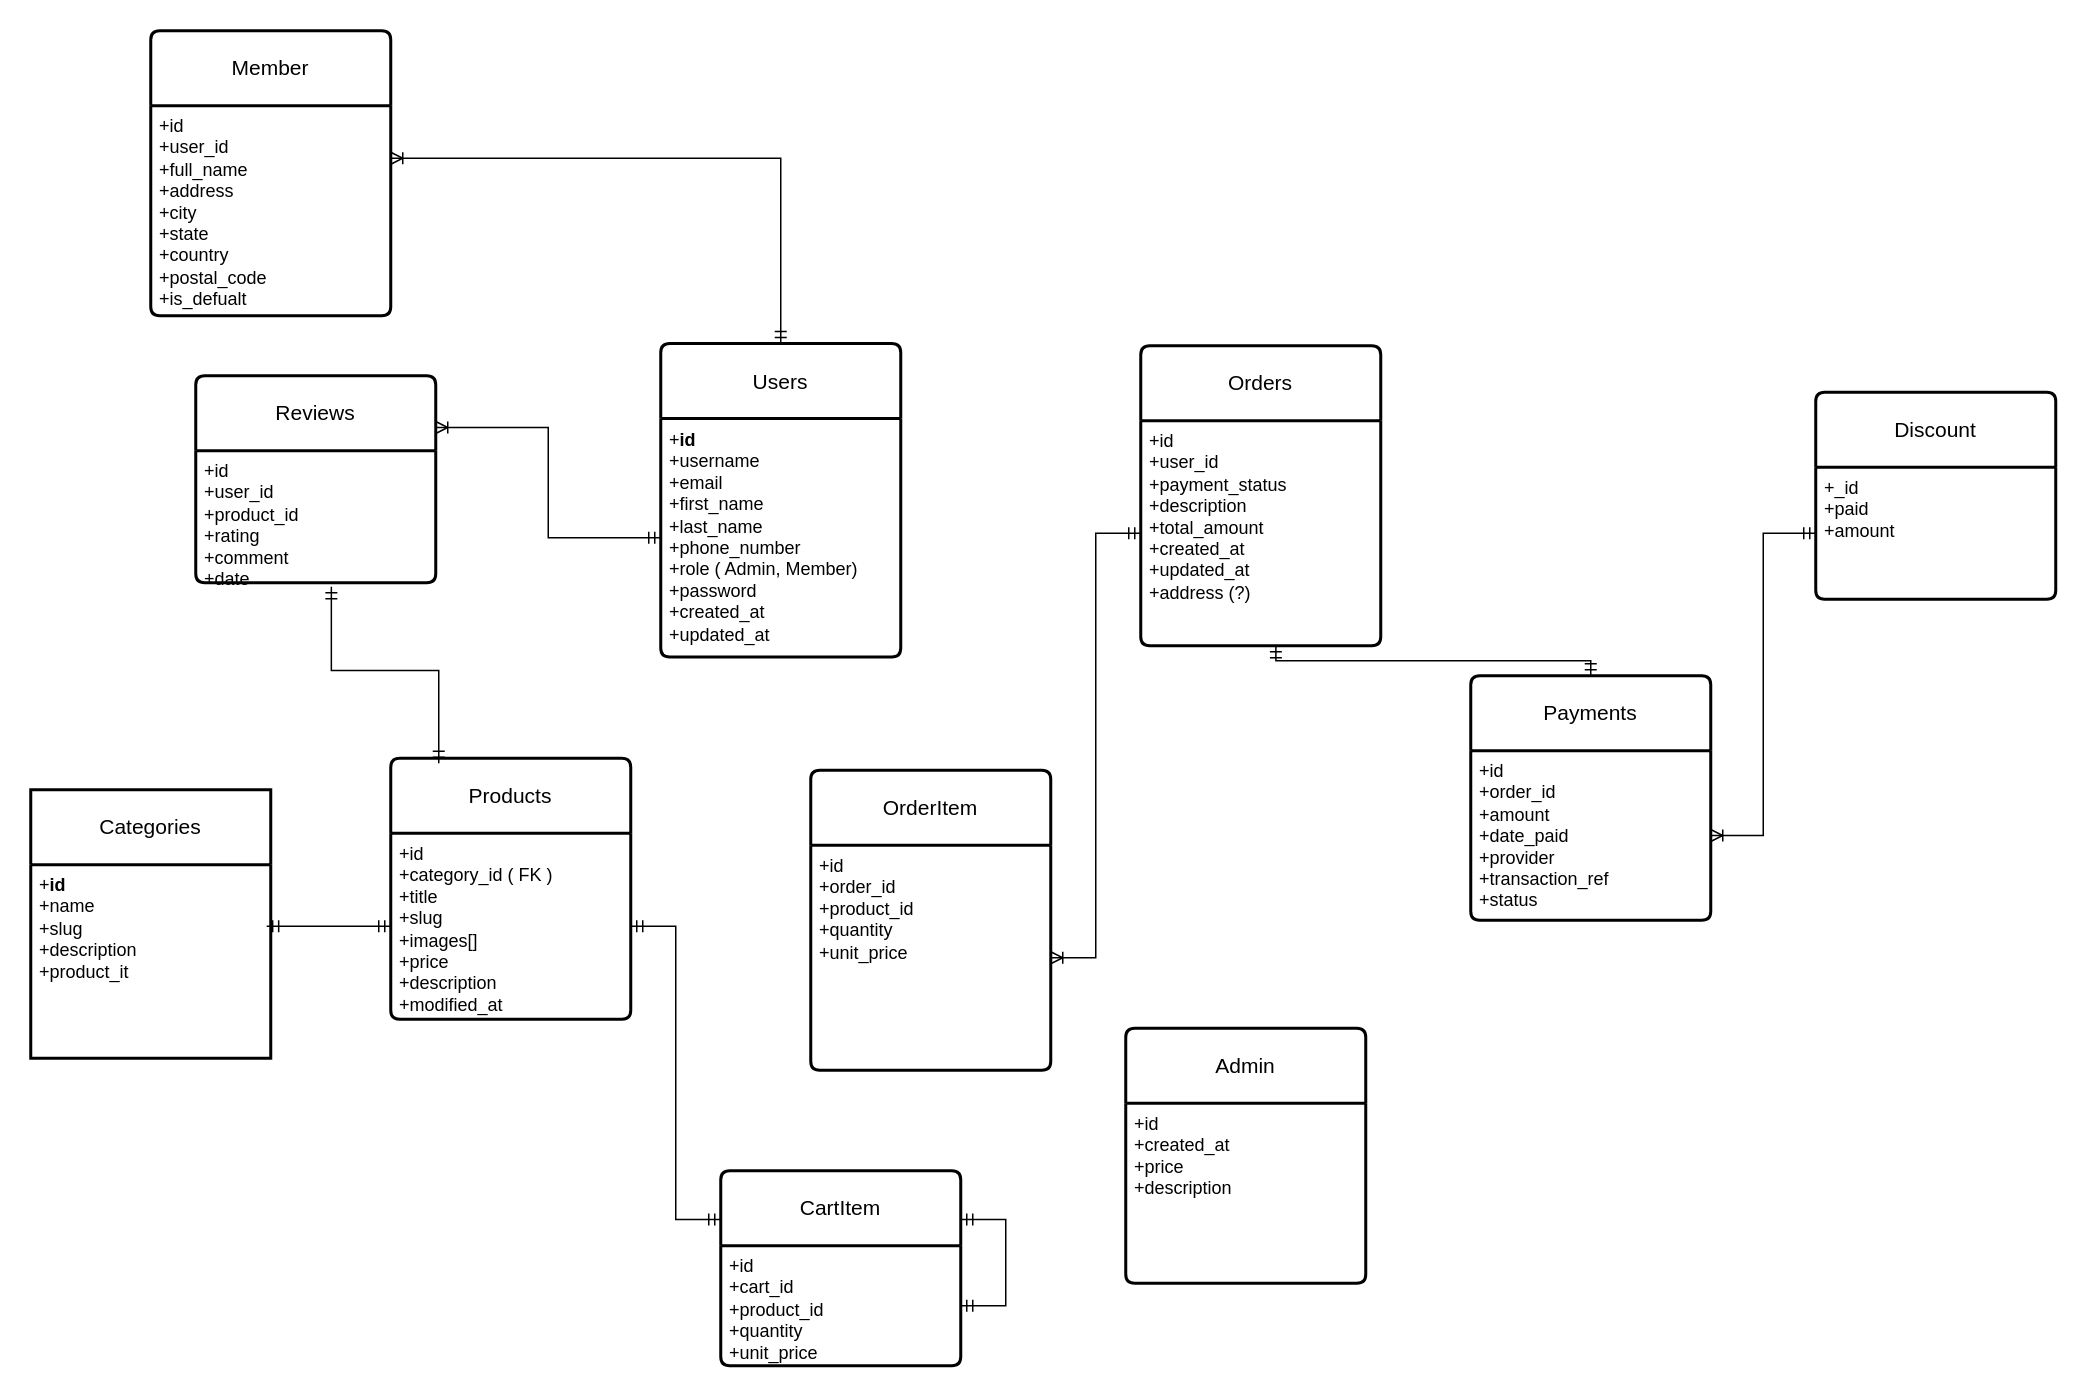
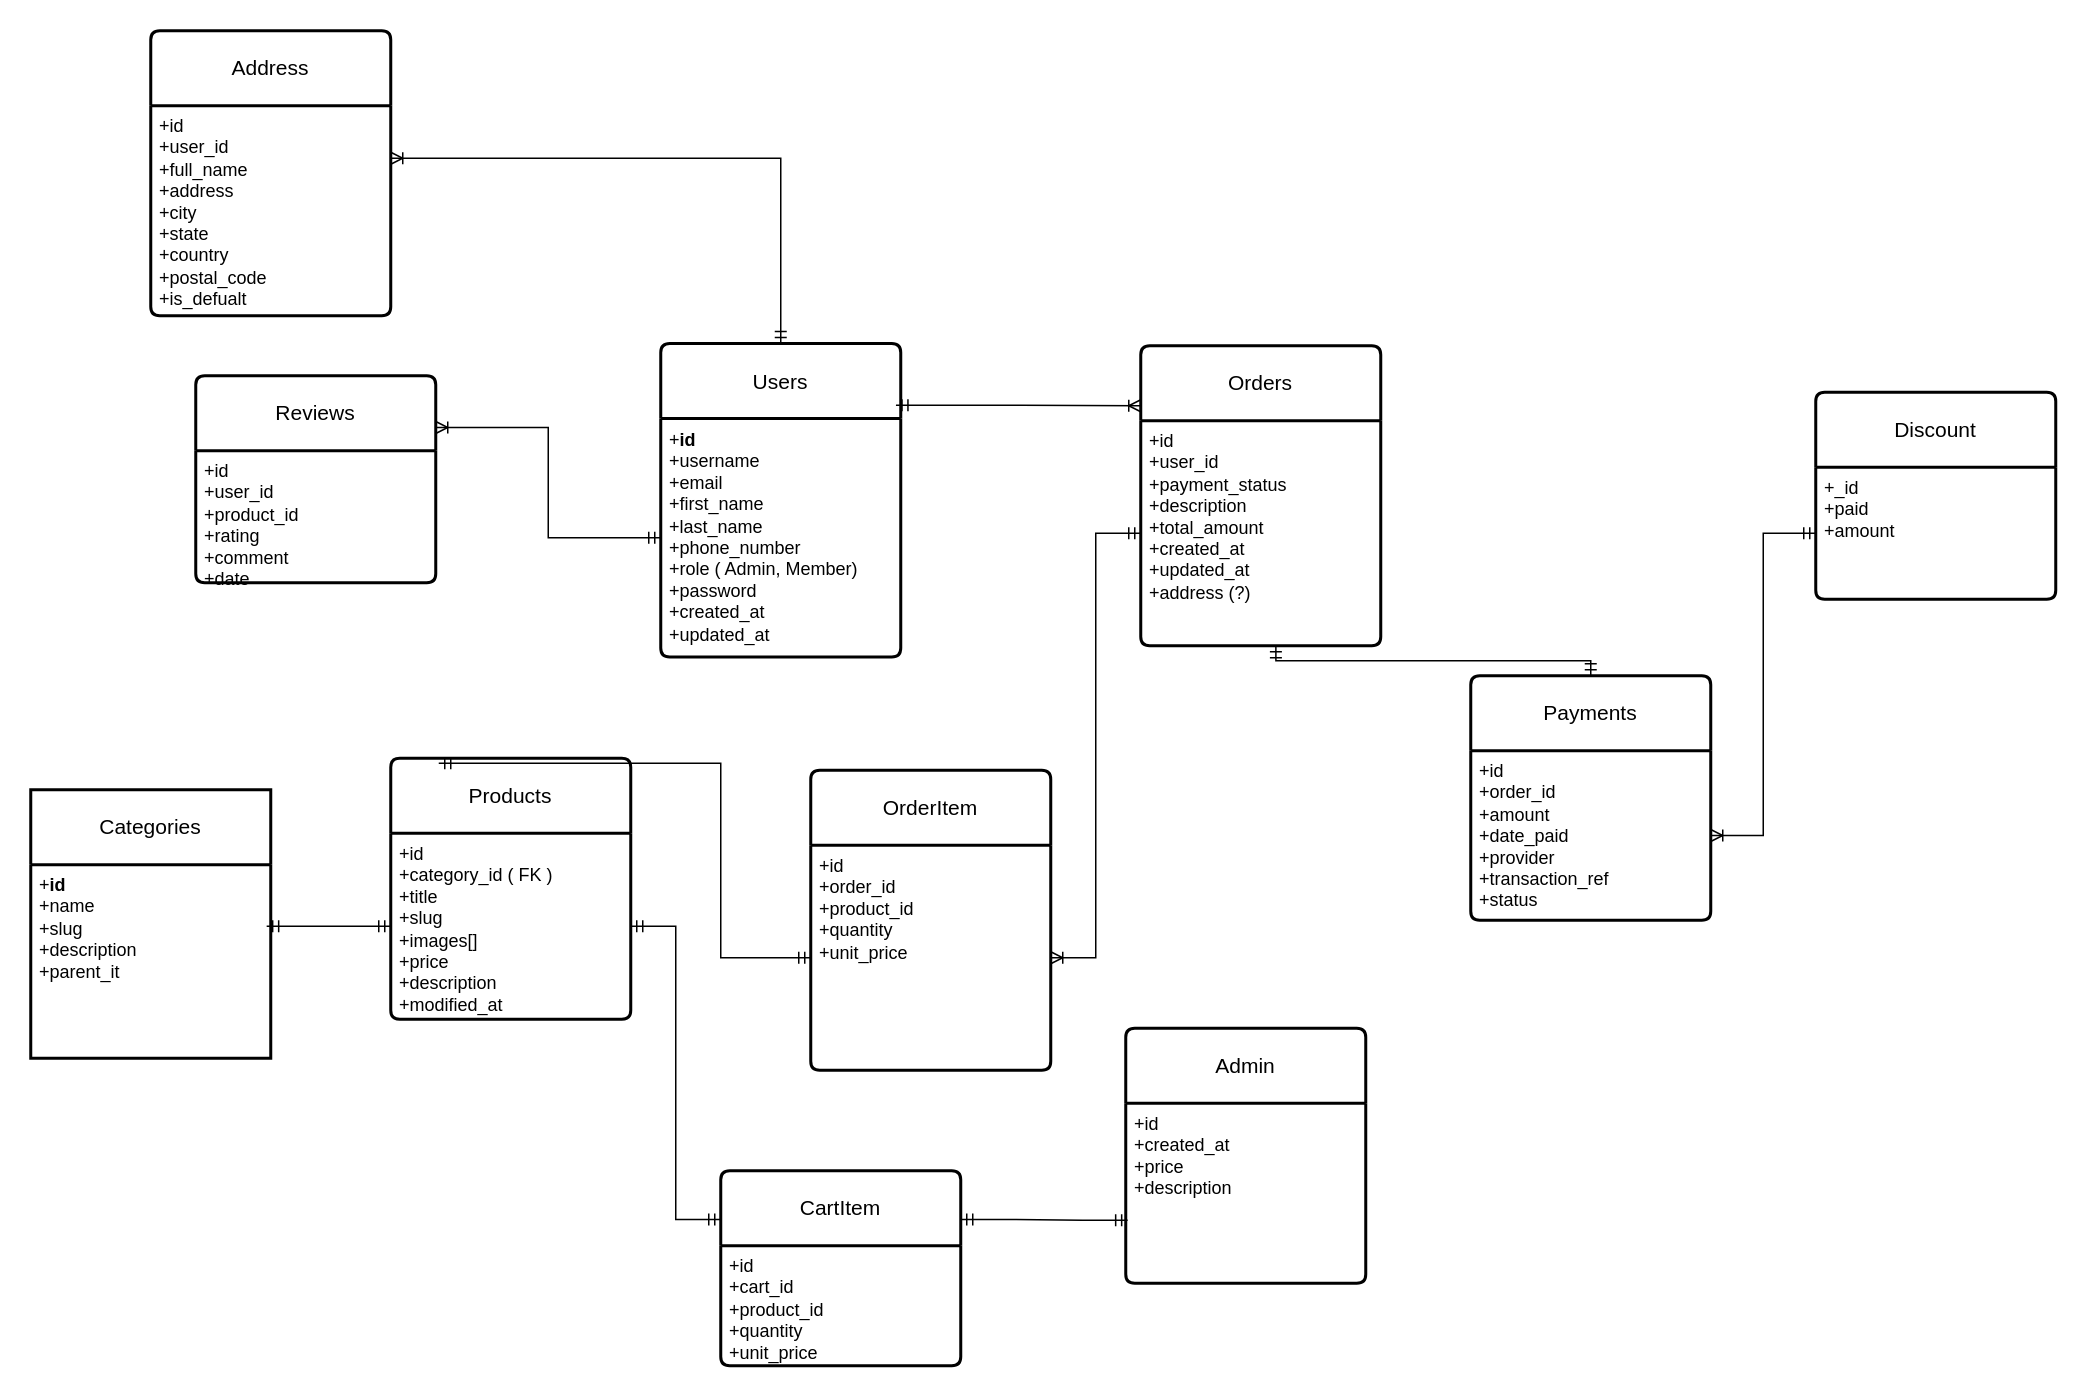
(271, 68) -> (271, 68)
none -> (1018, 405)
(390, 671) -> (720, 763)
(96, 929) -> (96, 929)
(1006, 1283) -> (1062, 1220)
